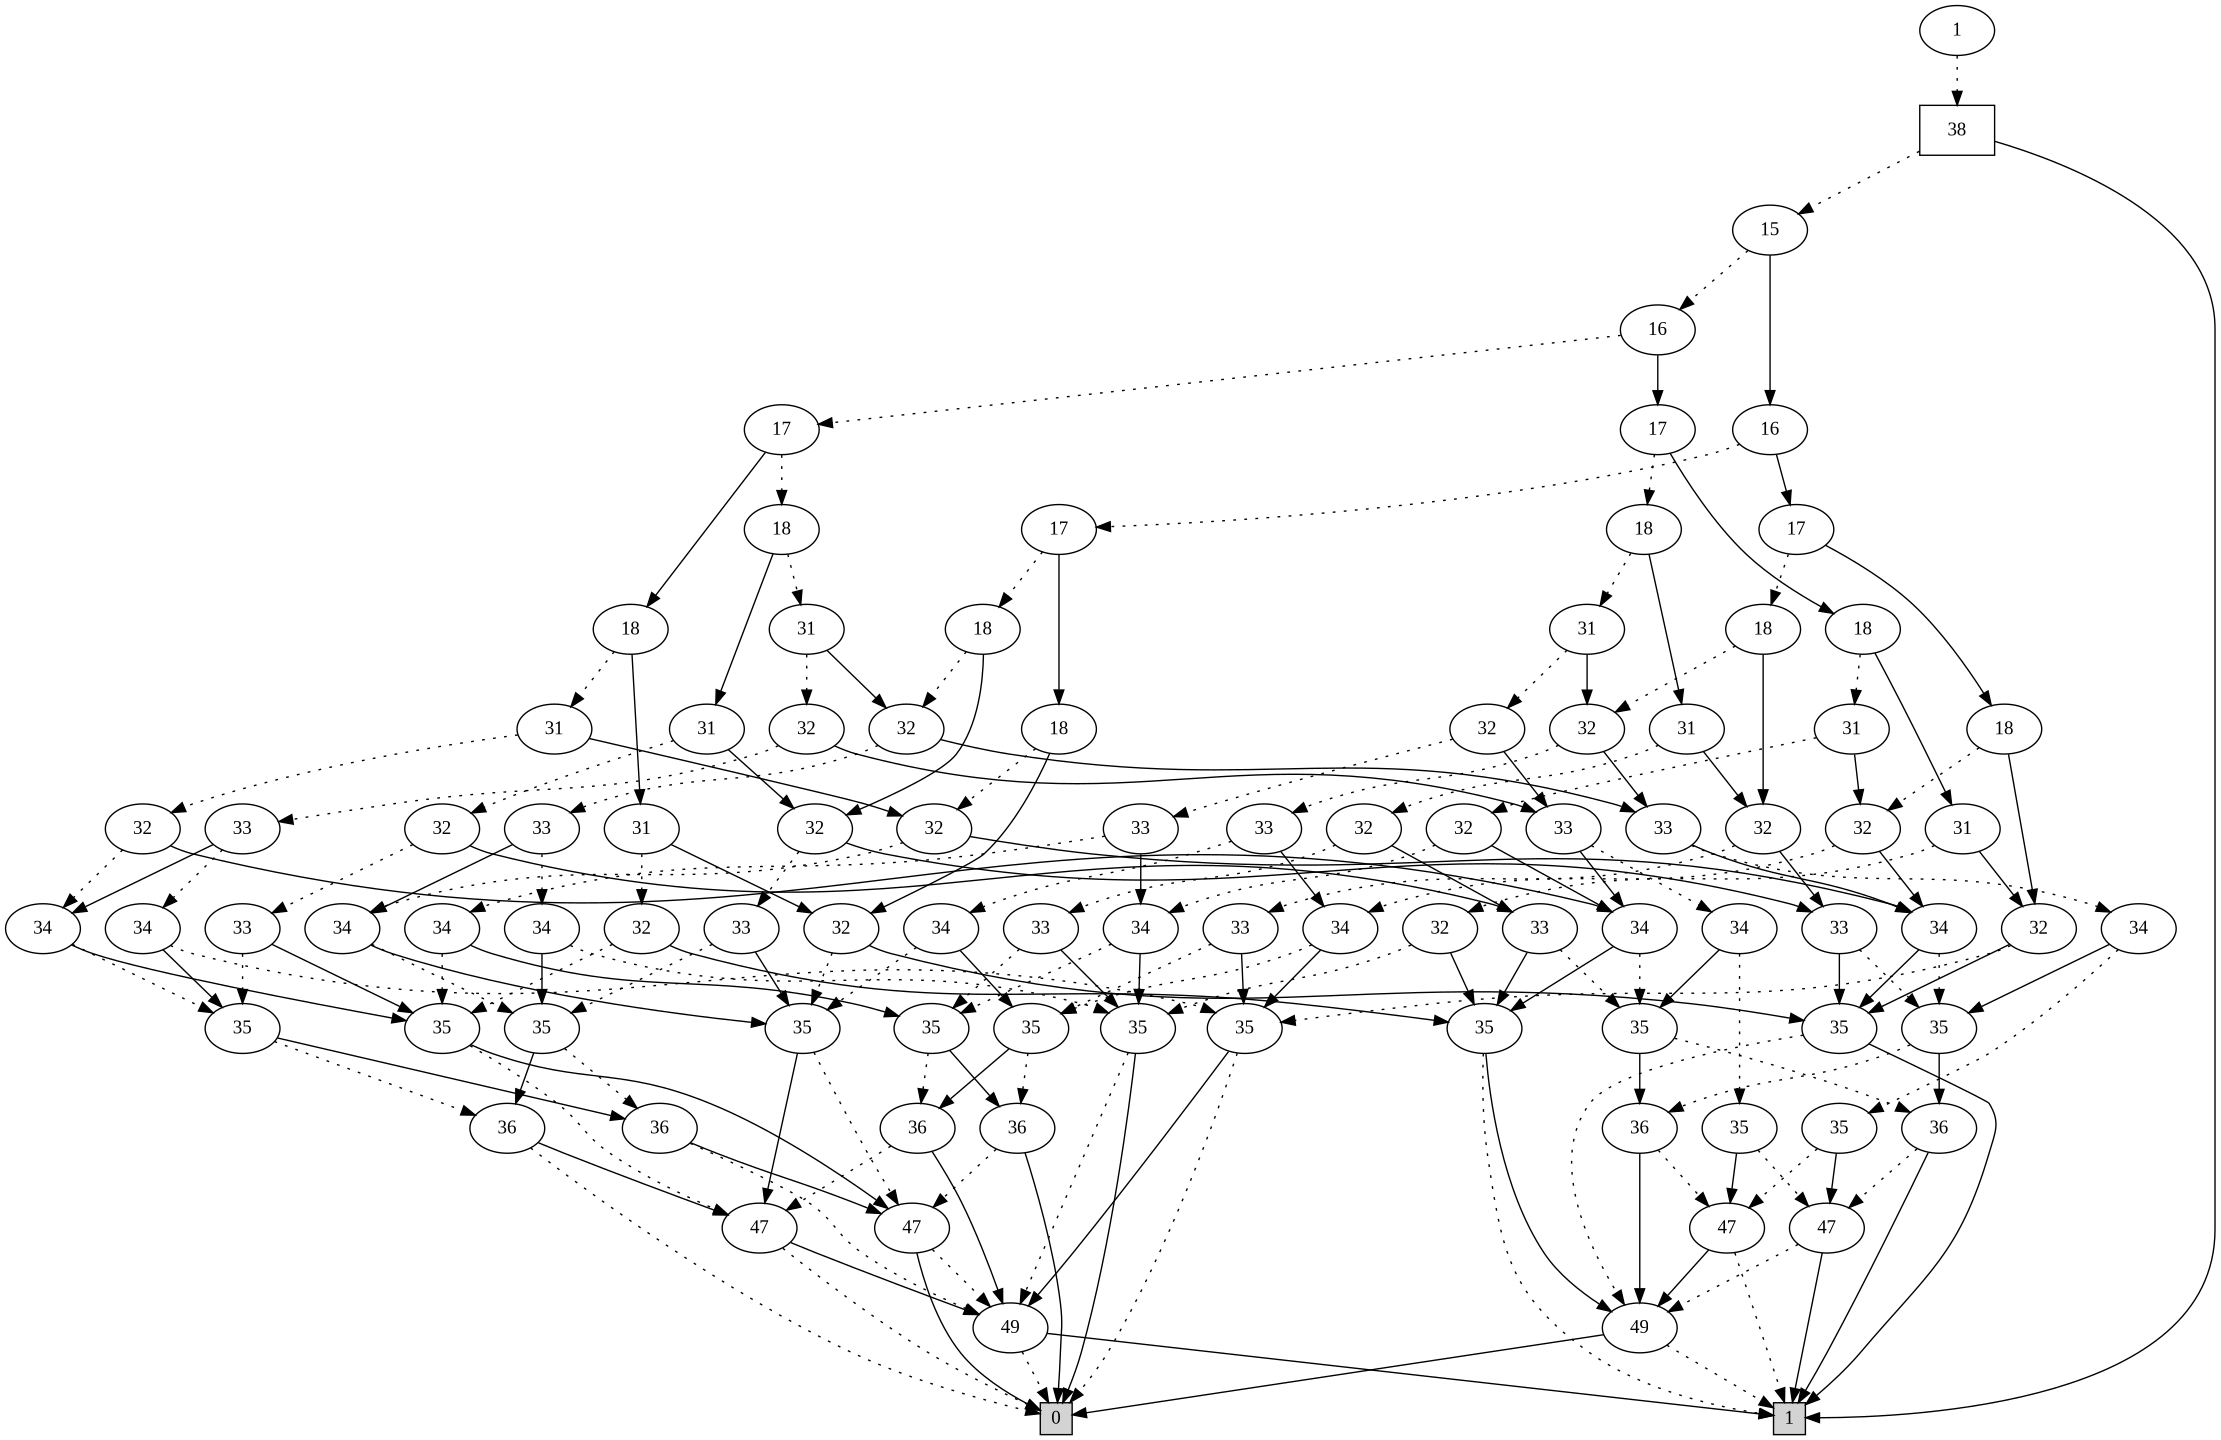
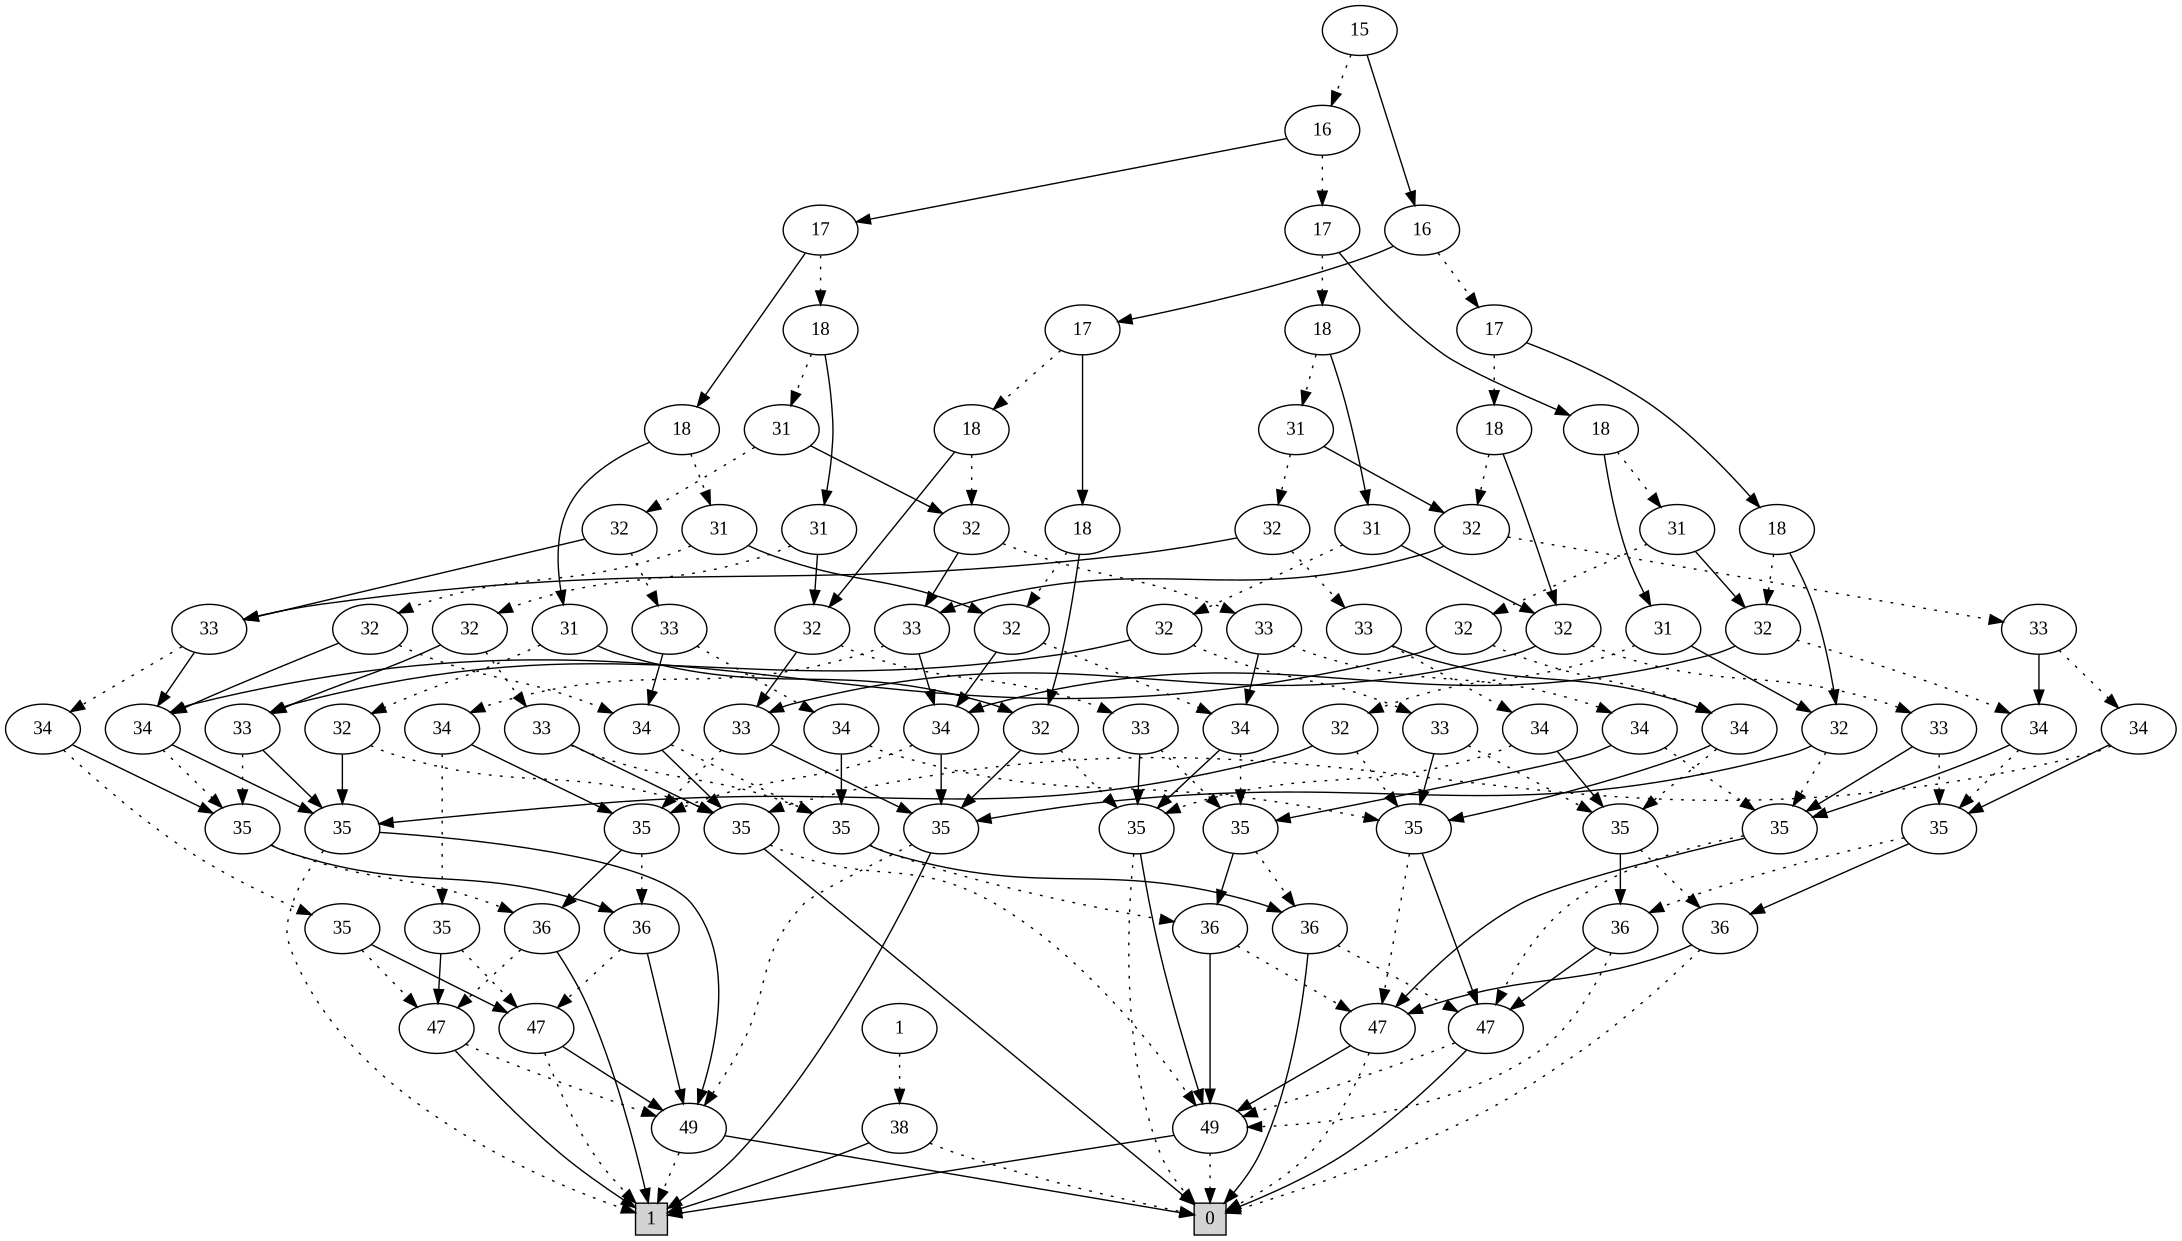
(1957, 130) -> (900, 1128)
(1865, 179) -> (1054, 1182)
